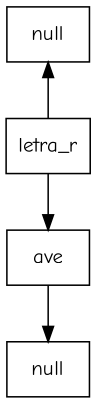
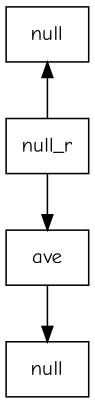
(48, 146) -> (47, 146)
